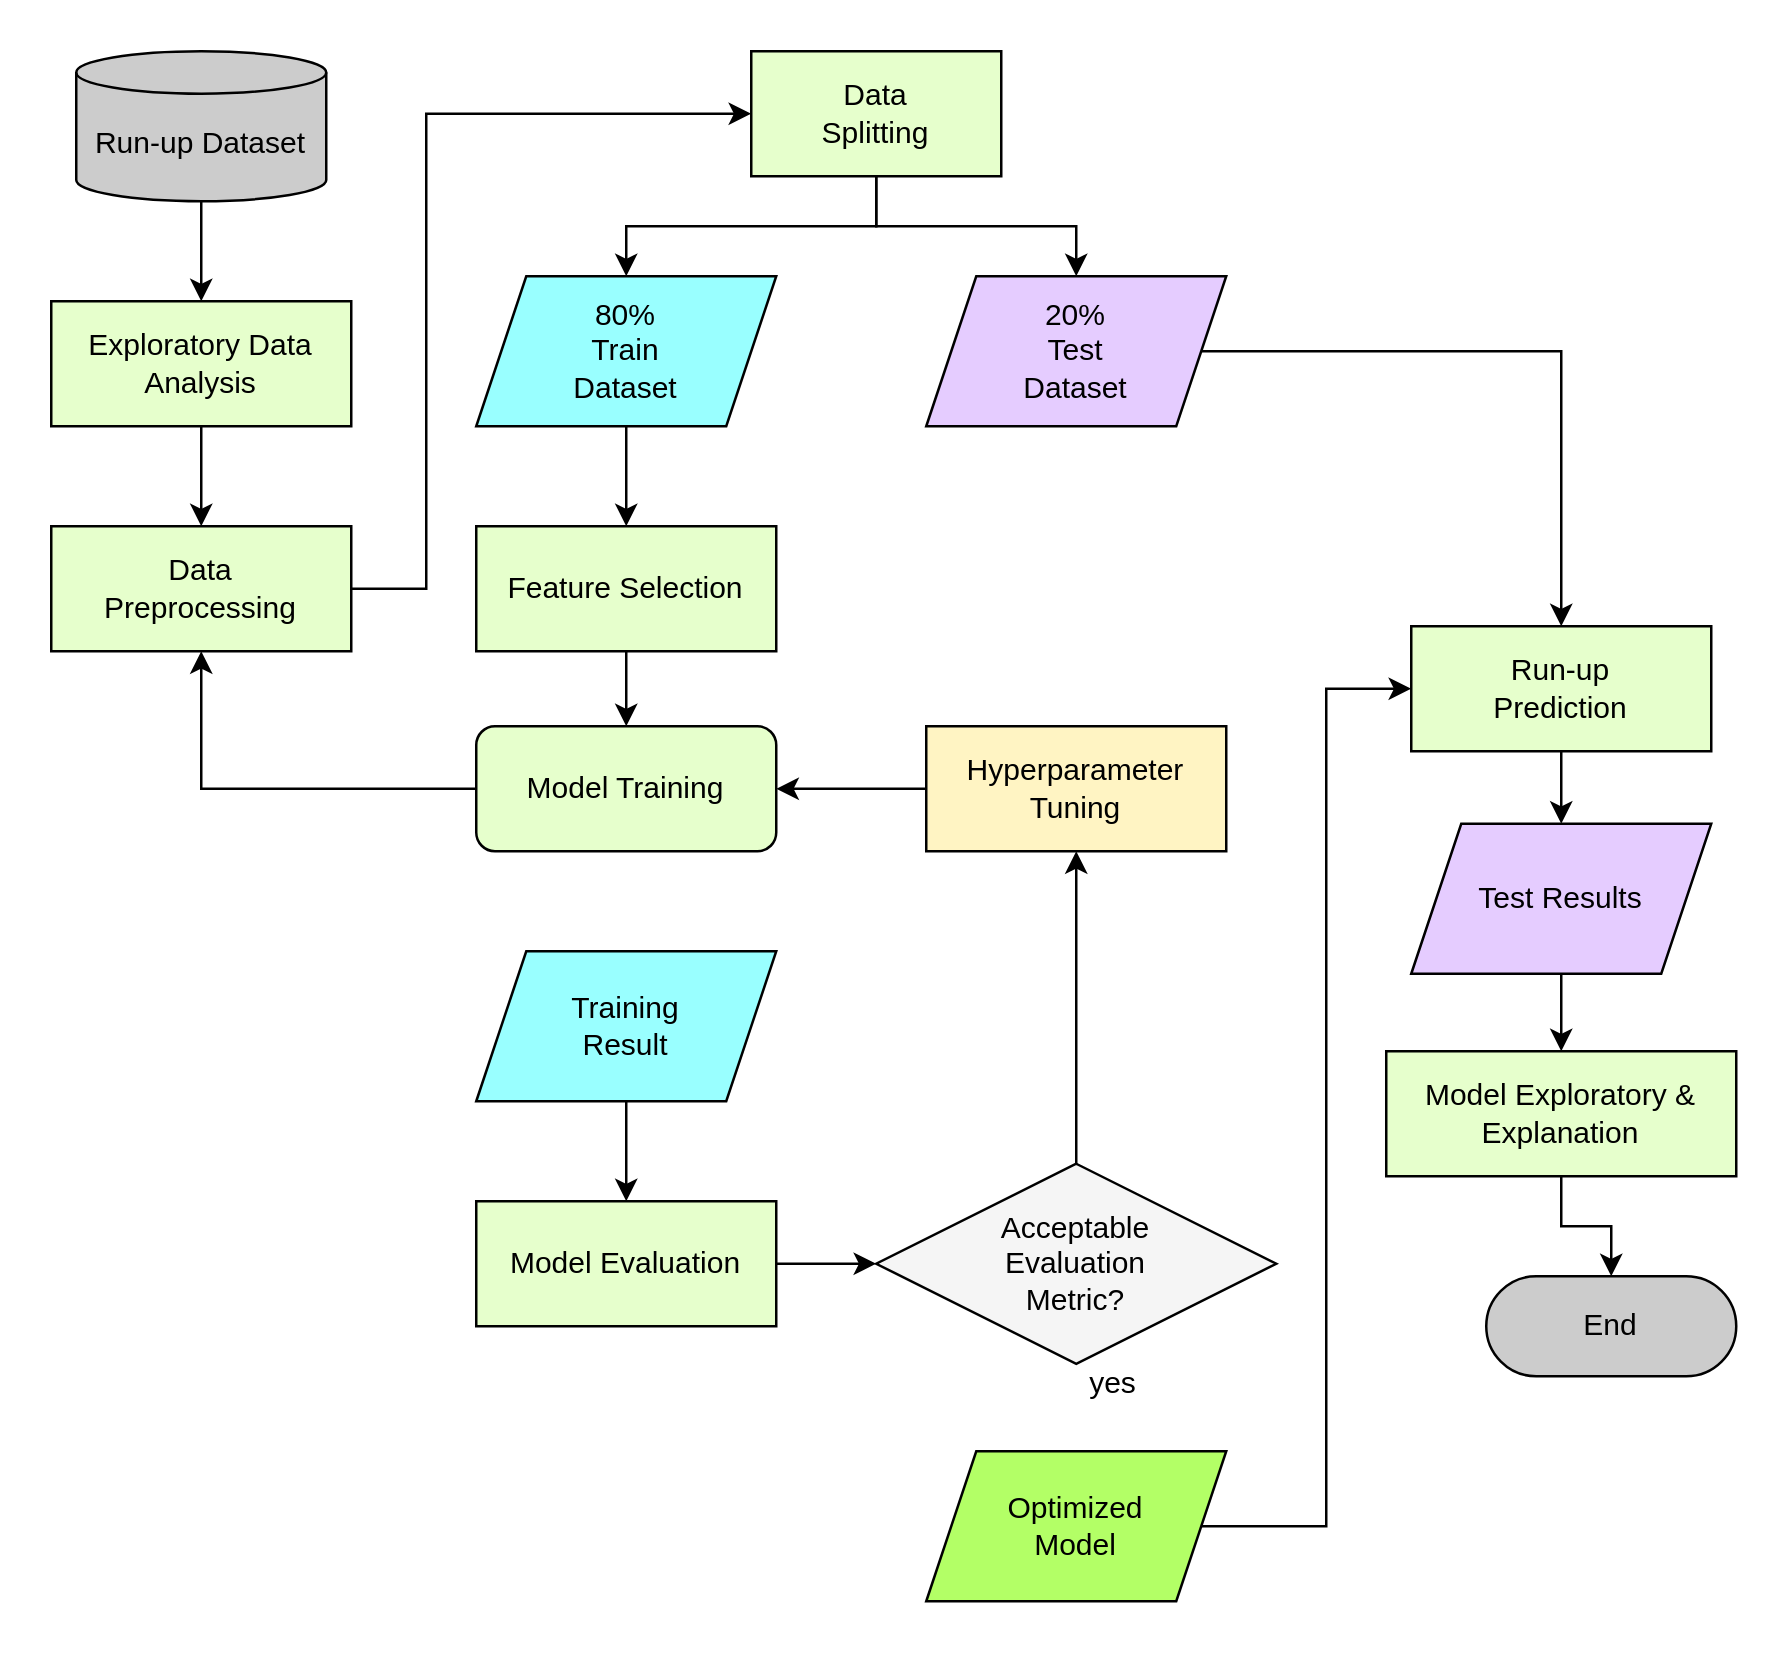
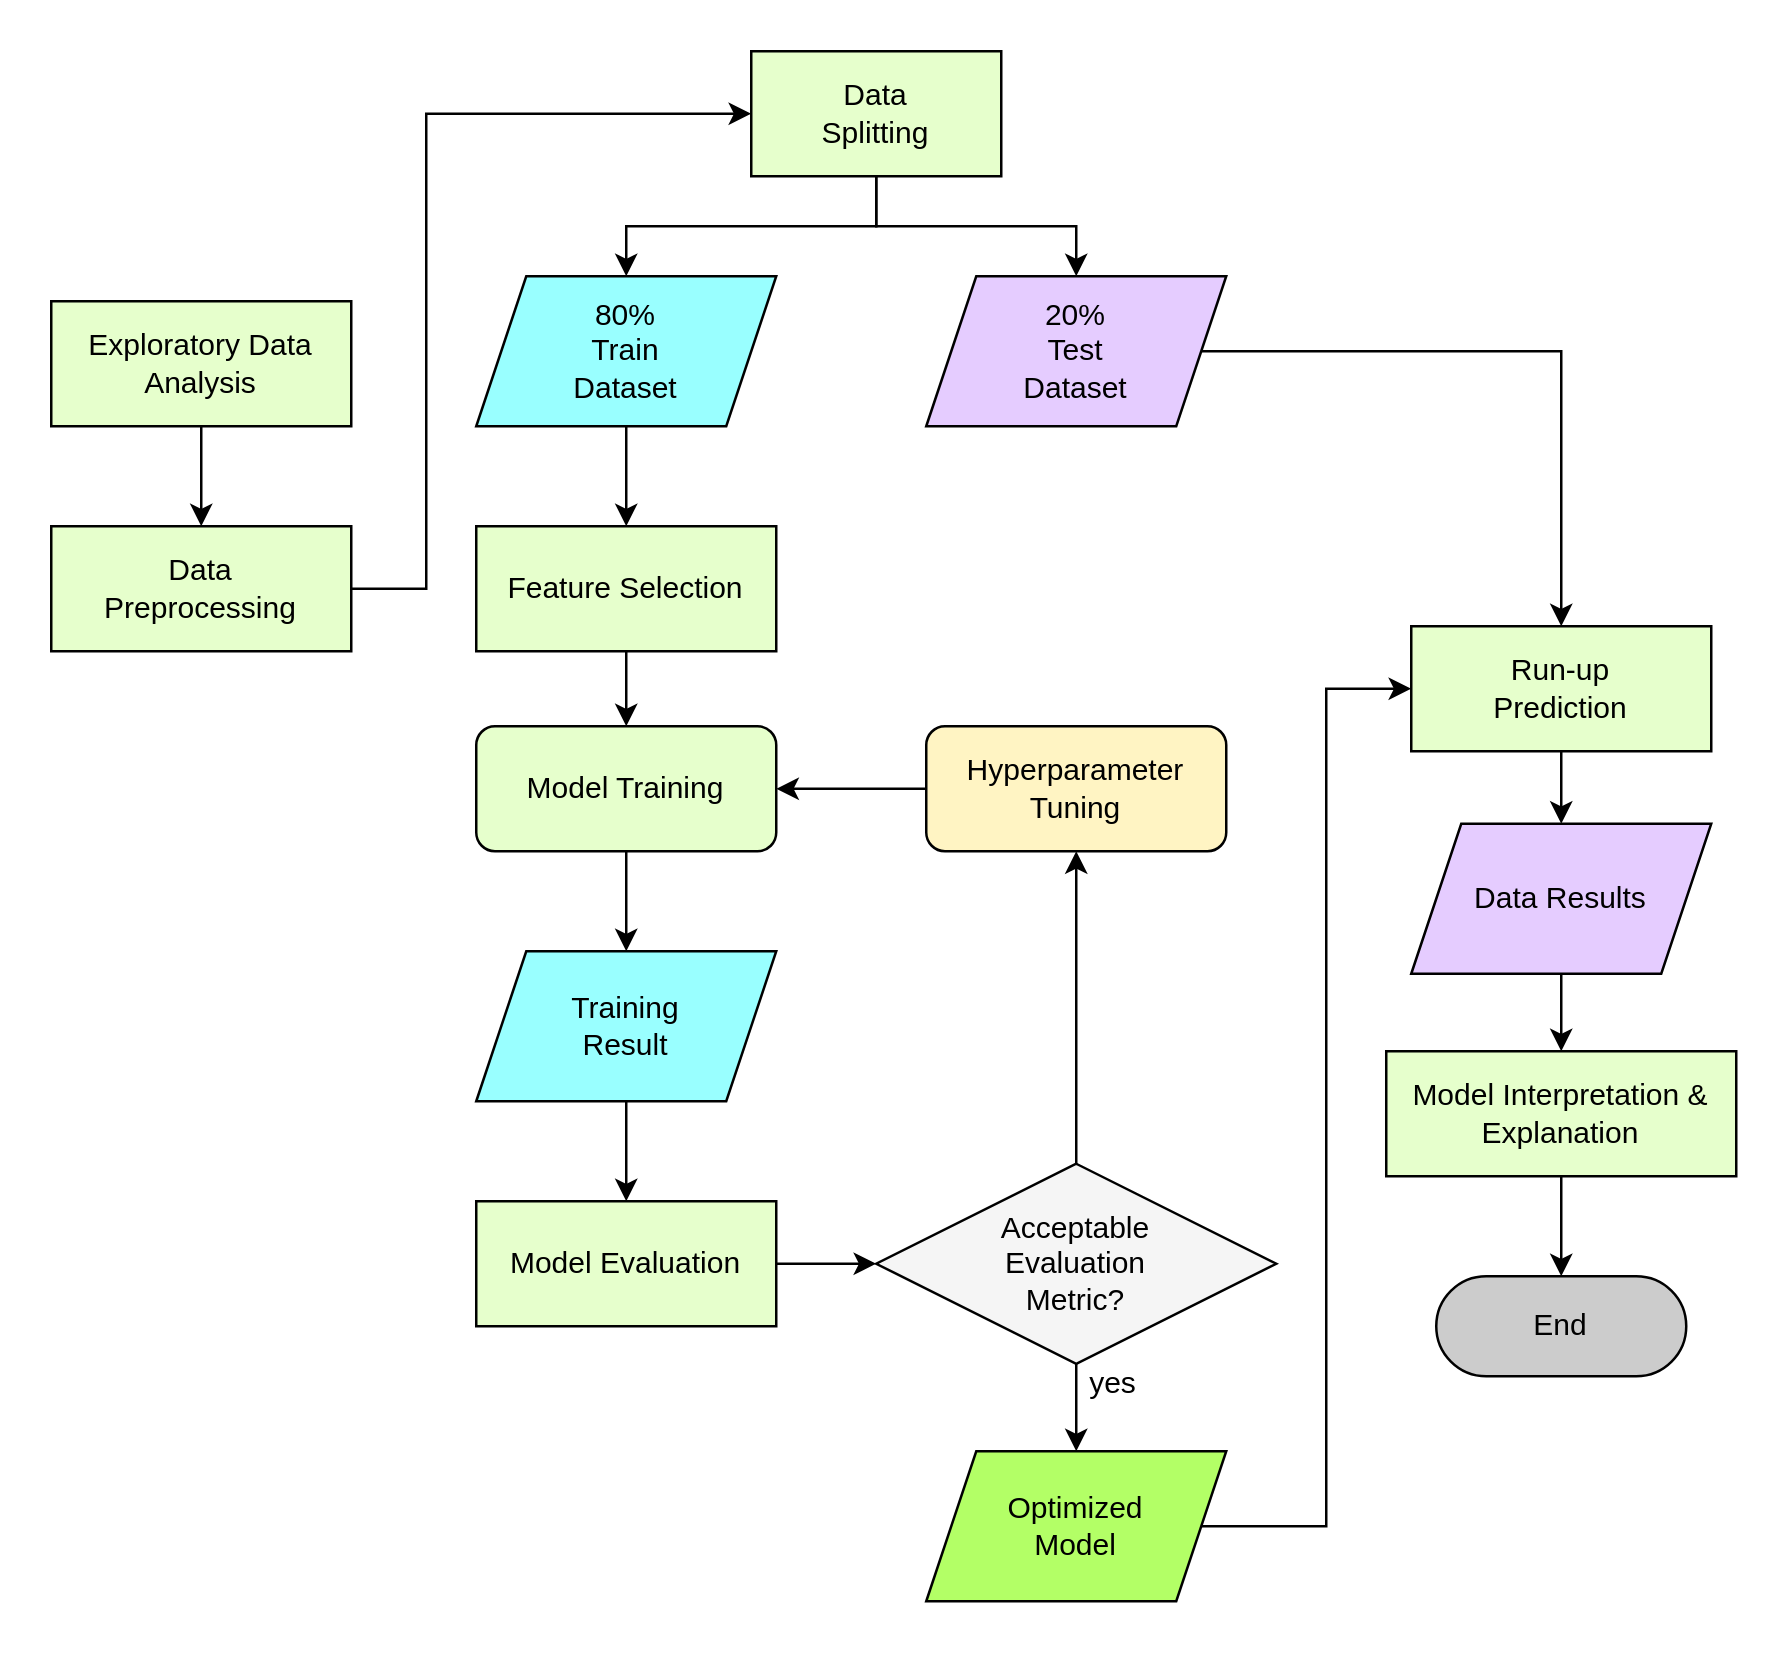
(201, 126) -> none
(201, 243) -> none
(278, 789) -> (626, 893)
(1076, 789) -> (1076, 789)
(1561, 899) -> (1561, 899)
(1561, 1114) -> (1561, 1114)
(1611, 1326) -> (1561, 1326)
none -> (1076, 1412)
